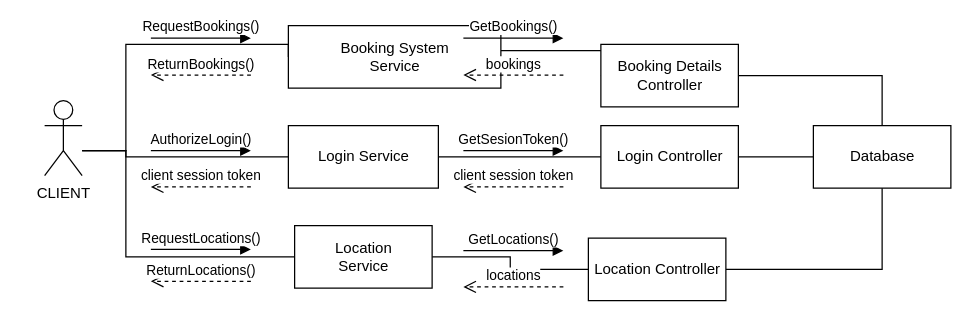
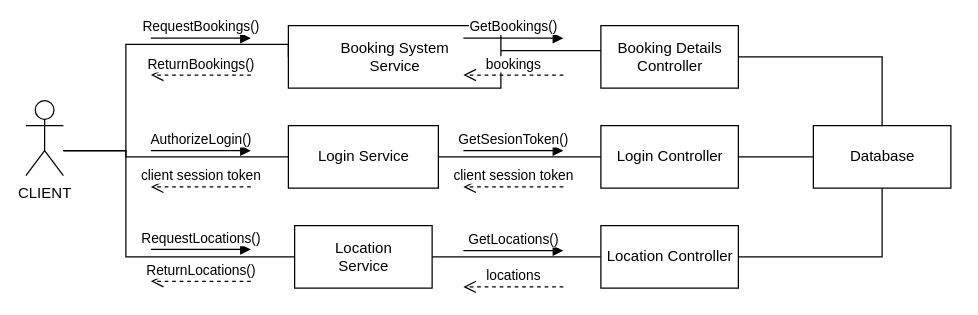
(669, 76) -> (669, 57)
(63, 138) -> (44, 138)
(657, 269) -> (669, 257)
